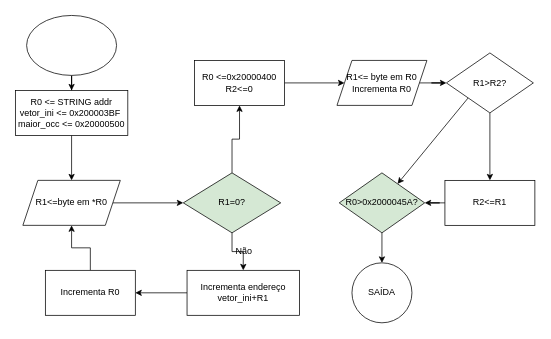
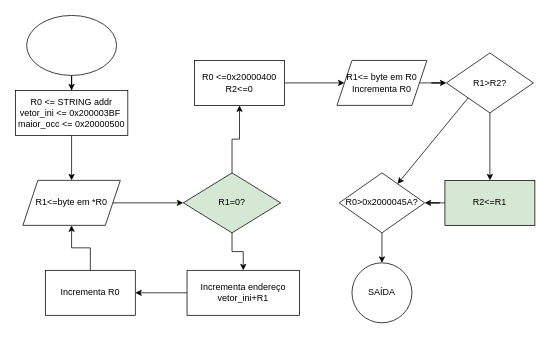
(382, 203) -> (382, 203)
(490, 203) -> (490, 203)
(244, 252) -> none
